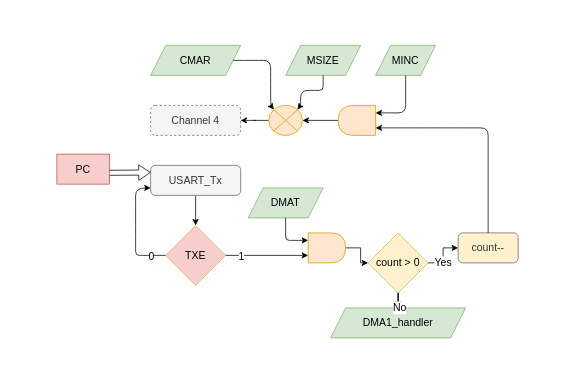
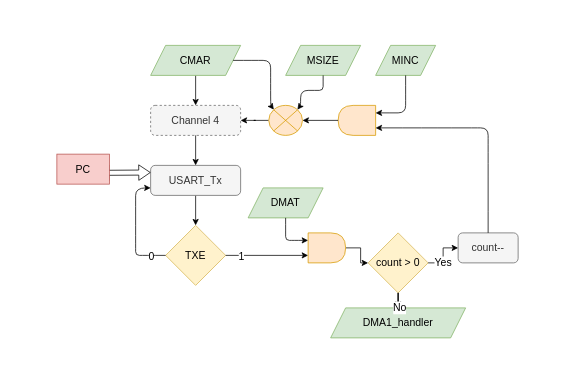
none -> (195, 87)
none -> (195, 147)
(488, 248) -> (488, 248)
(195, 255) -> (195, 255)
